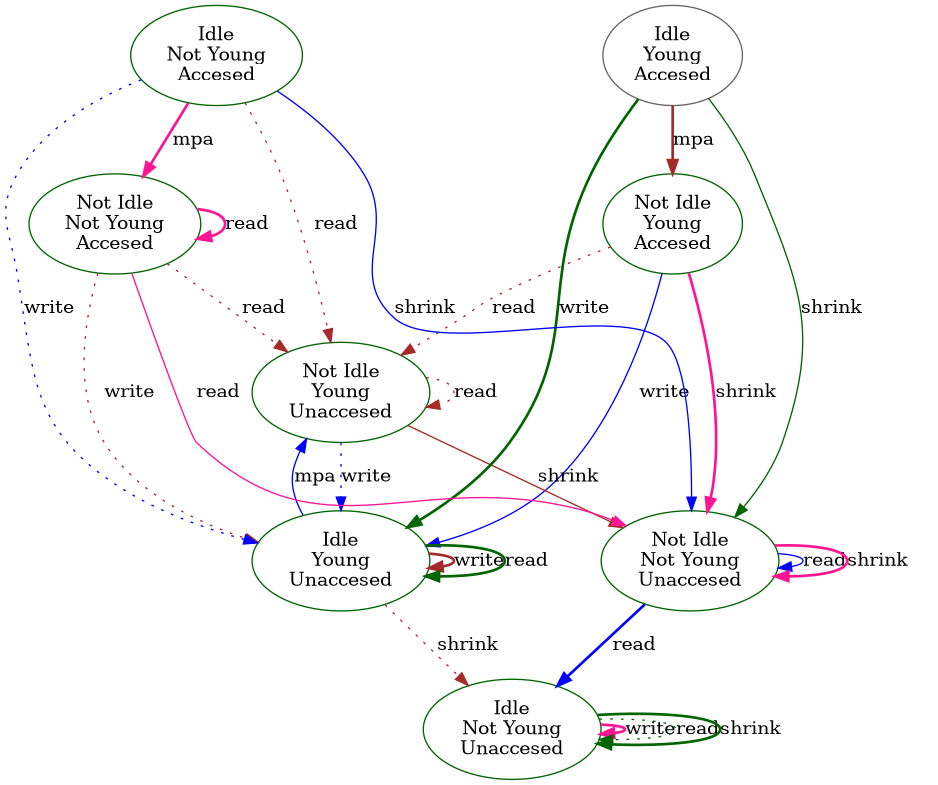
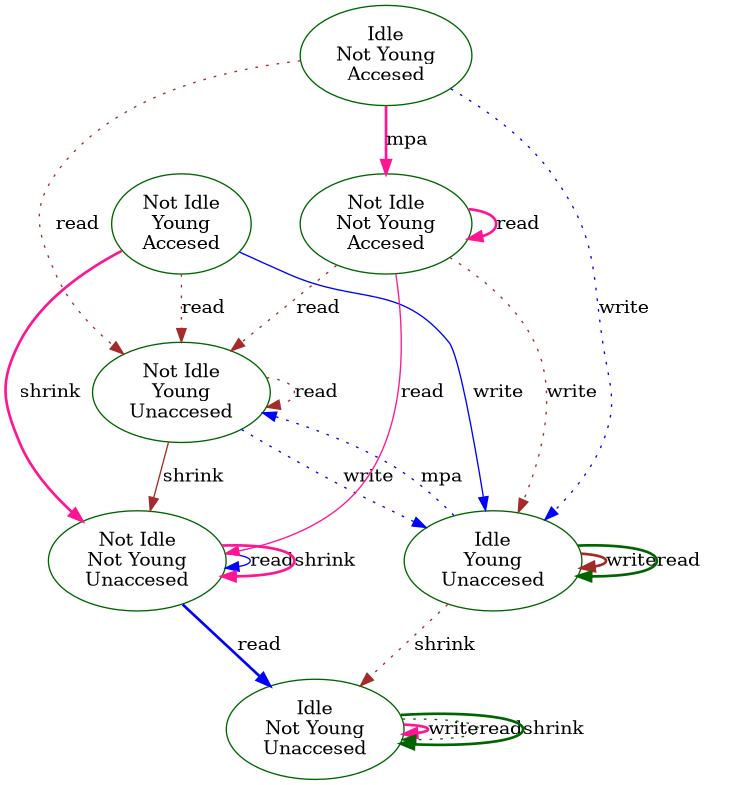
(673, 55) -> none
(473, 333) -> none
(292, 483) -> (367, 452)
